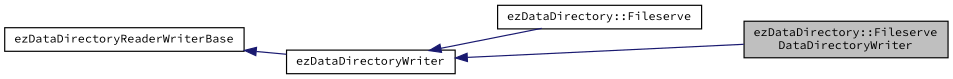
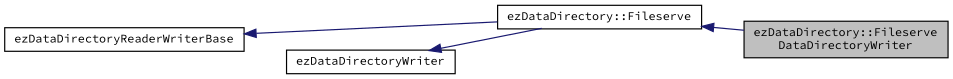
(606, 51) -> (729, 29)
(271, 53) -> (377, 28)
